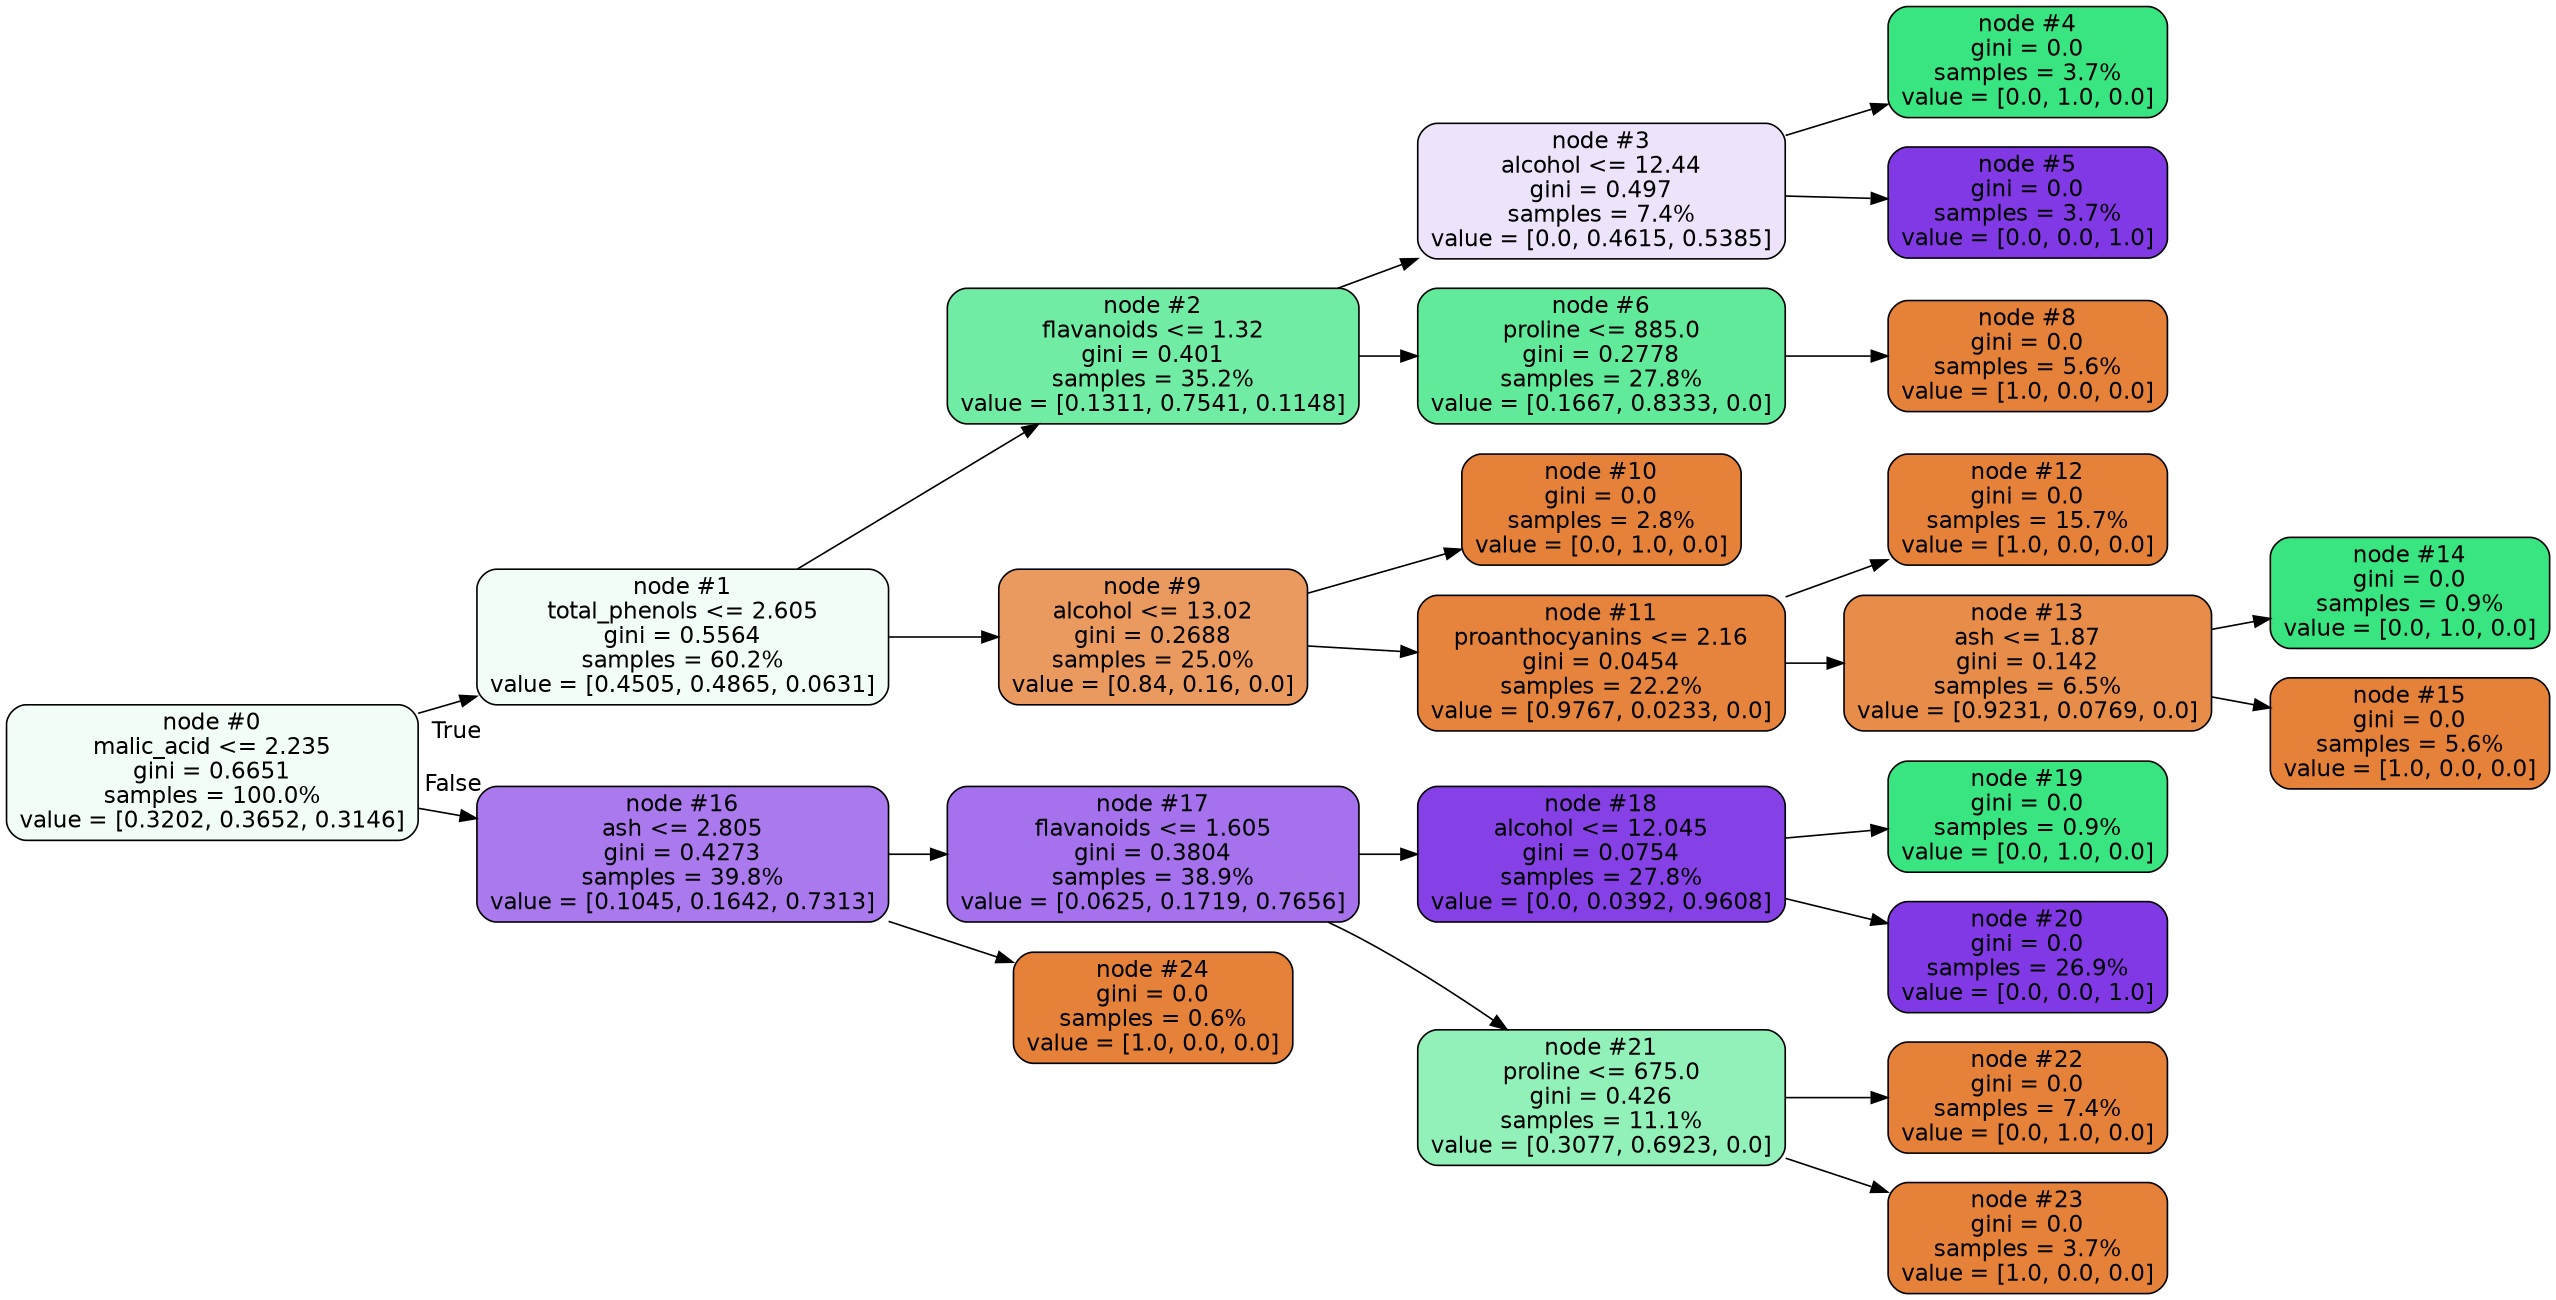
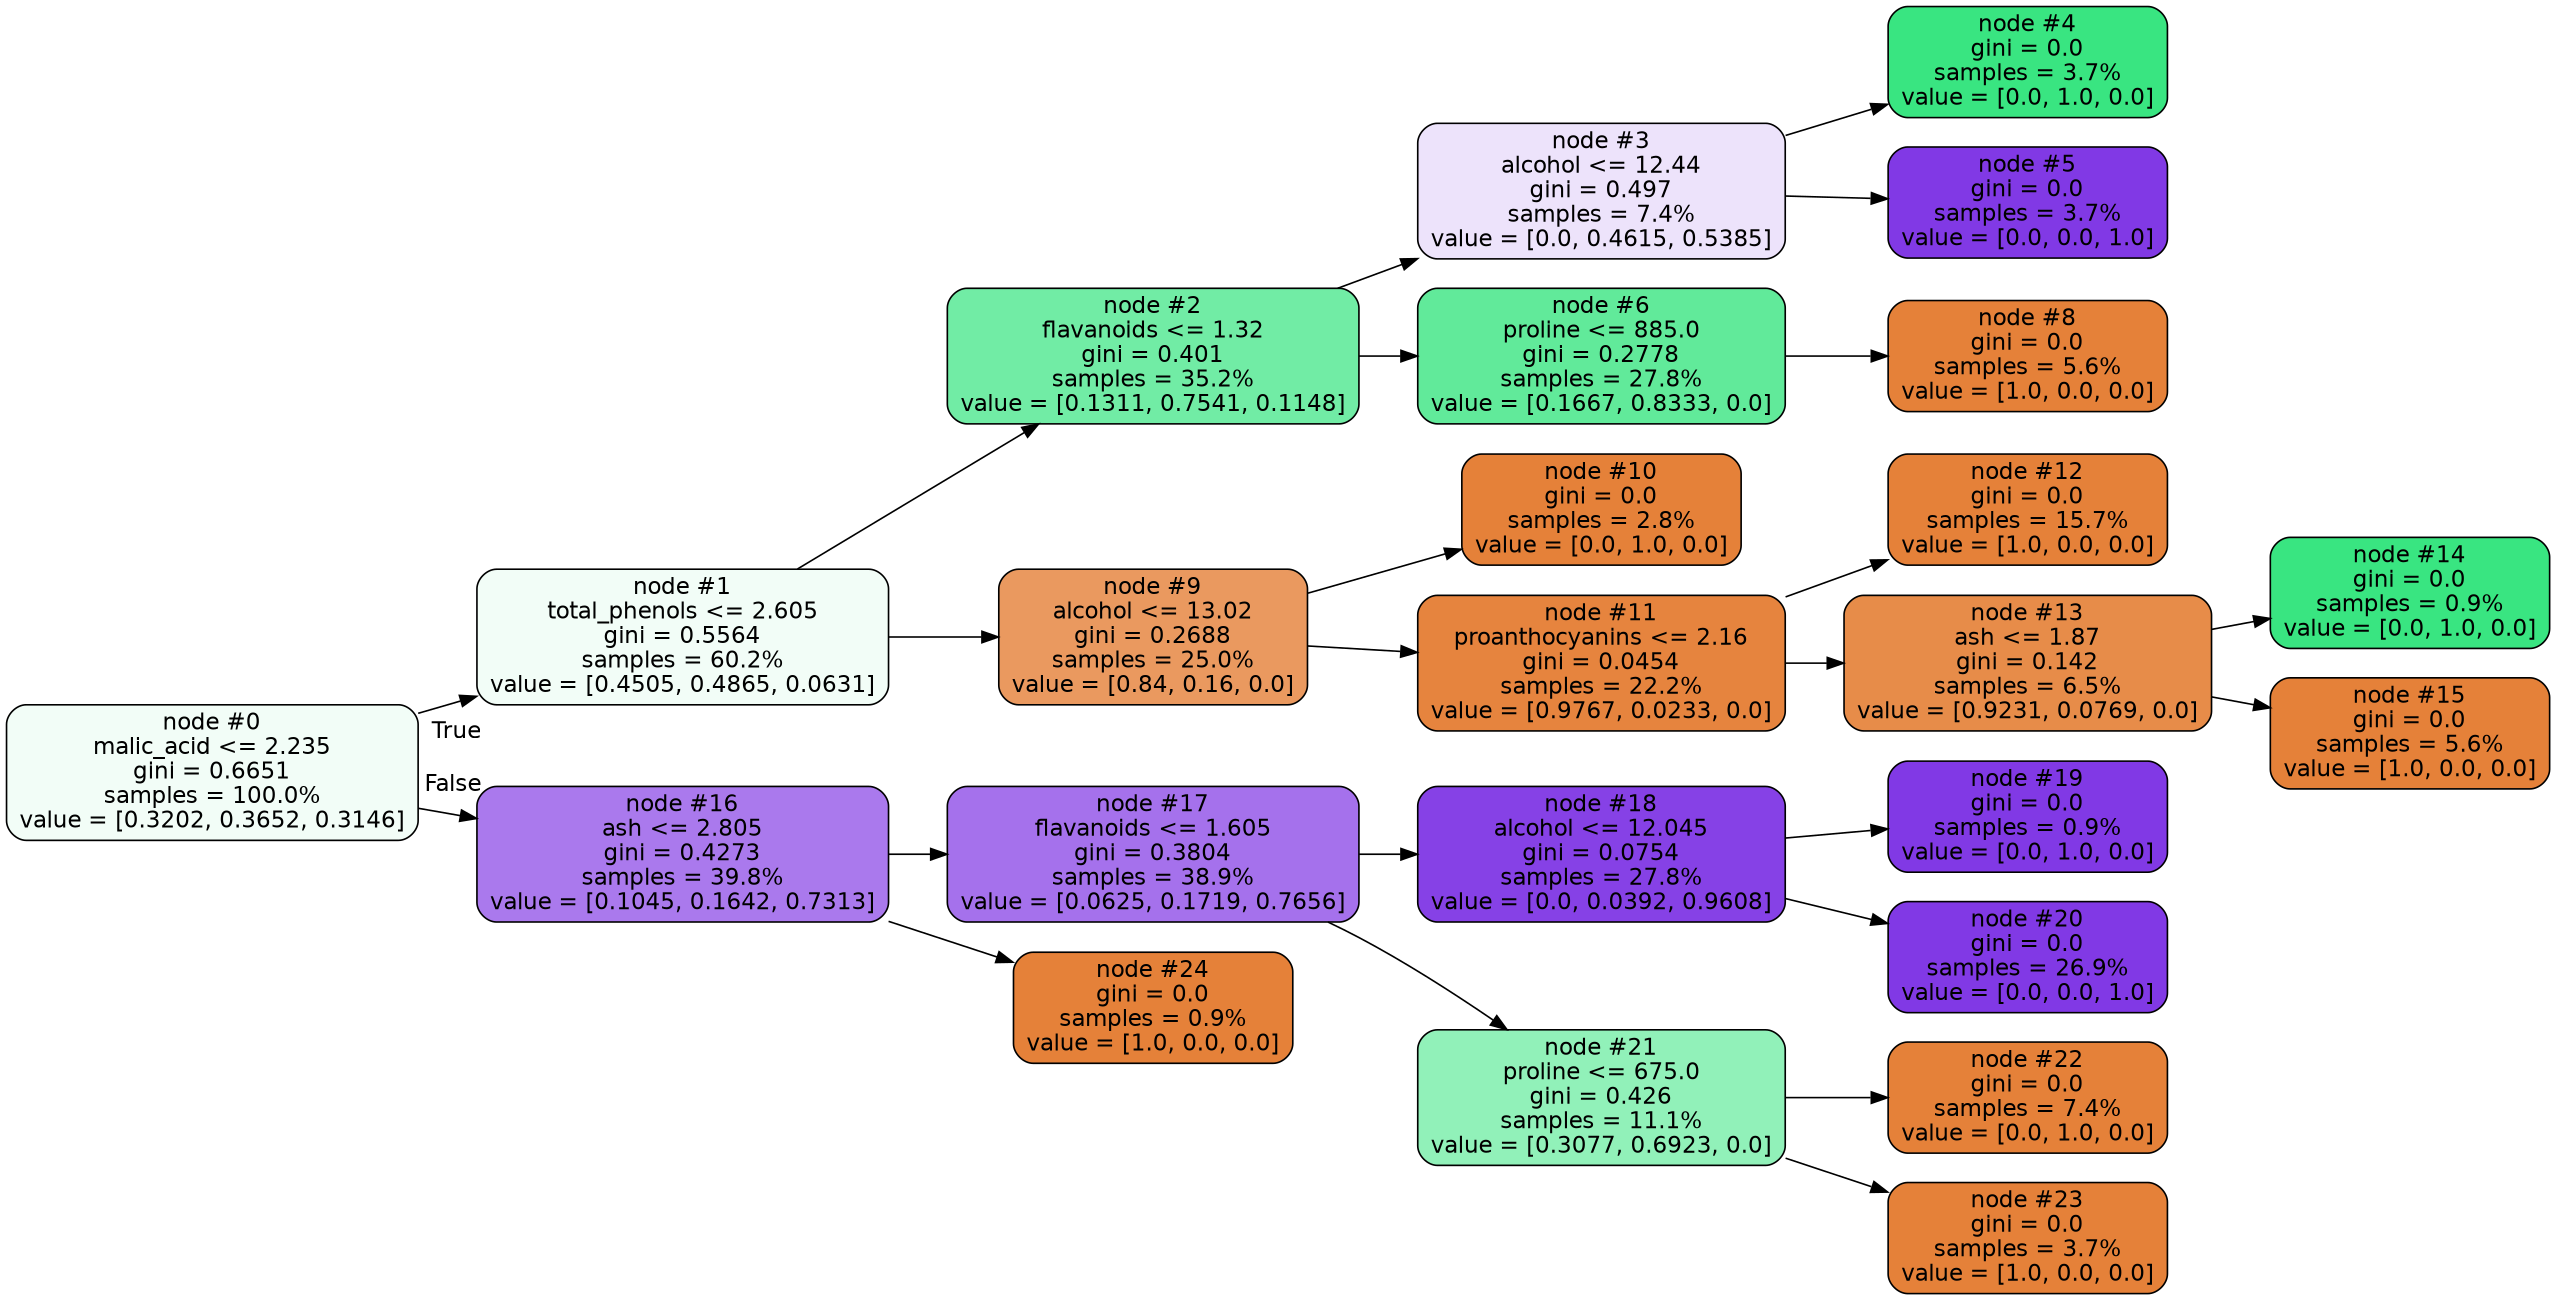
(2028, 817) -> (2028, 817)
(1153, 1008) -> (1153, 1008)
